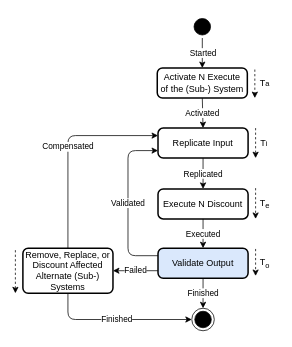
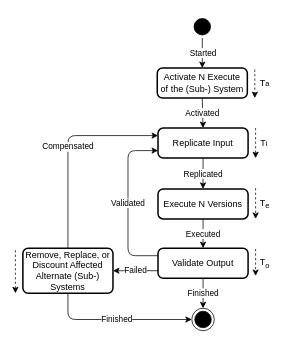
(203, 204) -> (203, 204)
(203, 263) -> (203, 263)
